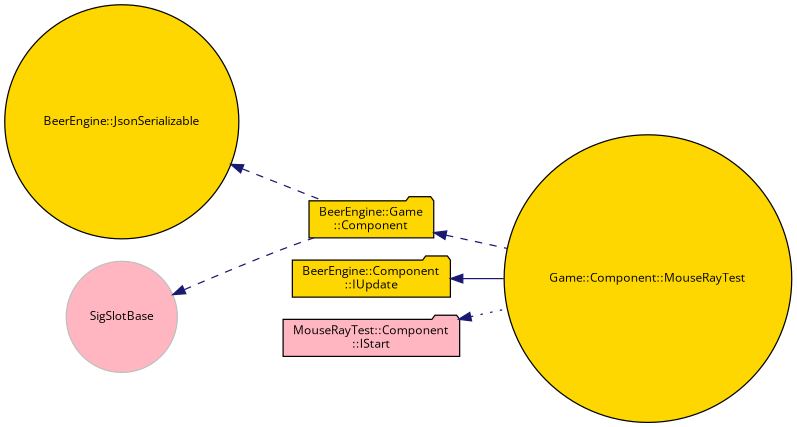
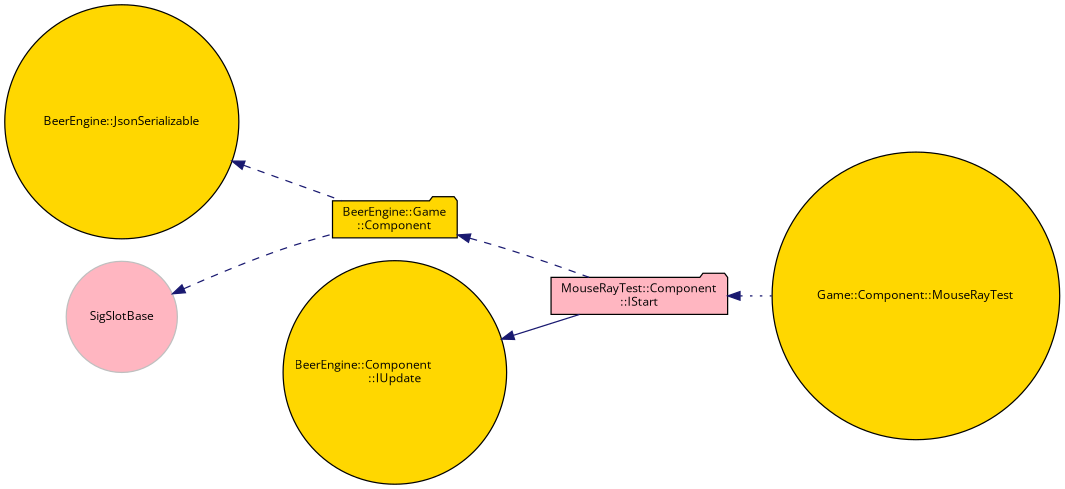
(477, 242) -> (530, 257)
(371, 279) -> (395, 372)
(483, 279) -> (547, 325)
